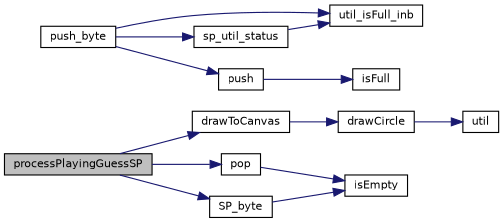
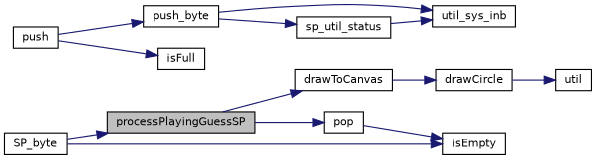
(376, 16) -> (474, 16)
(162, 59) -> (95, 29)
(159, 185) -> (82, 137)
